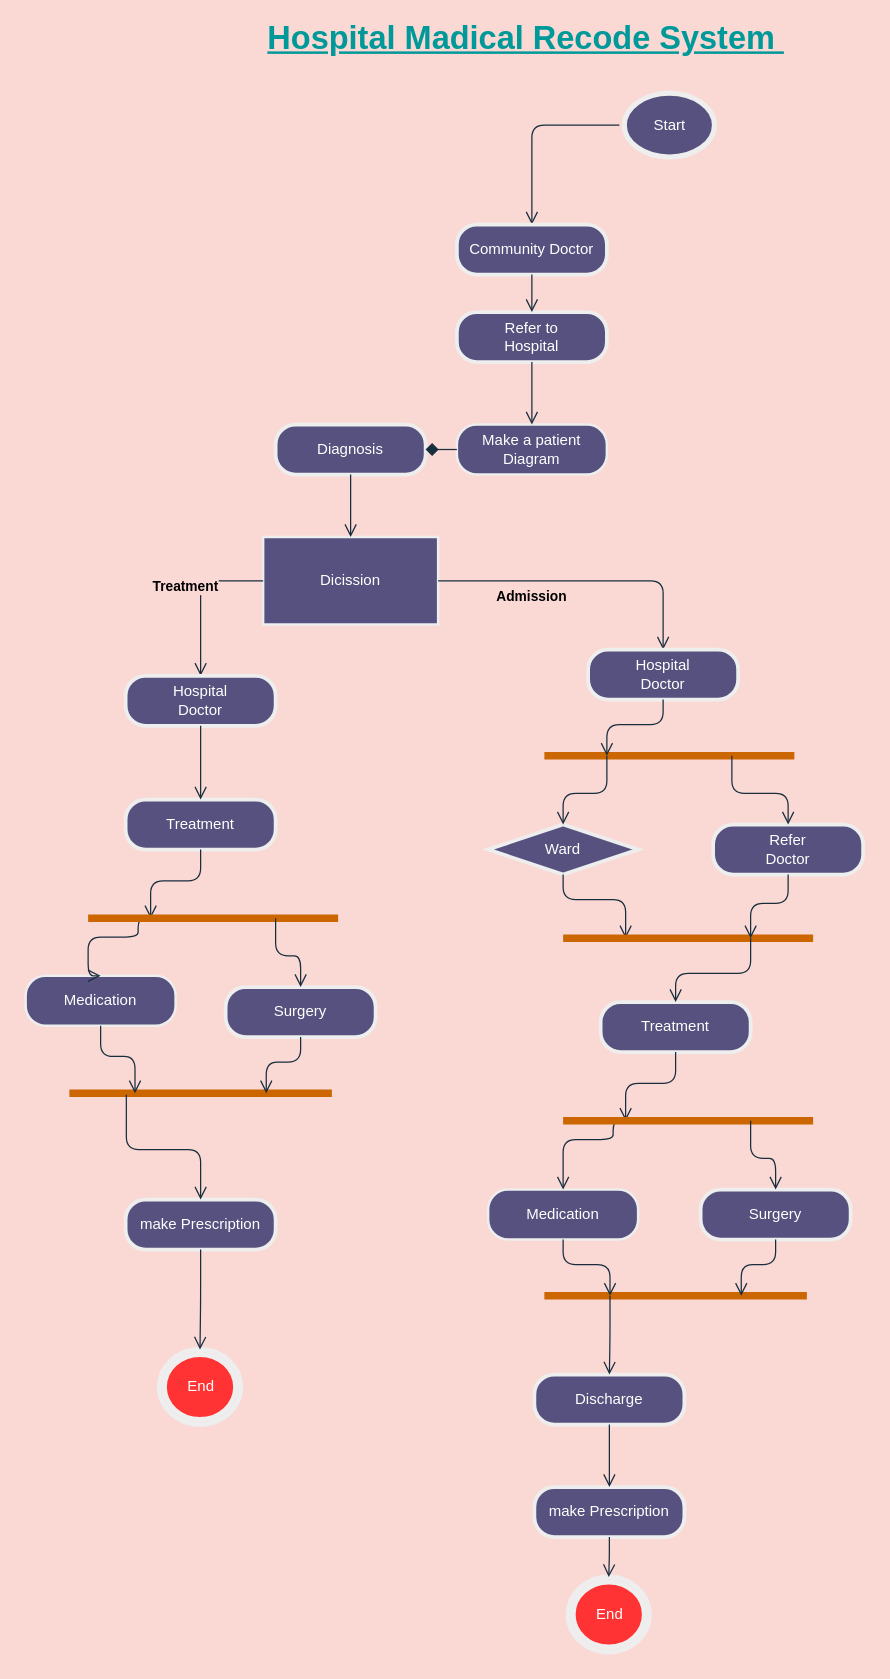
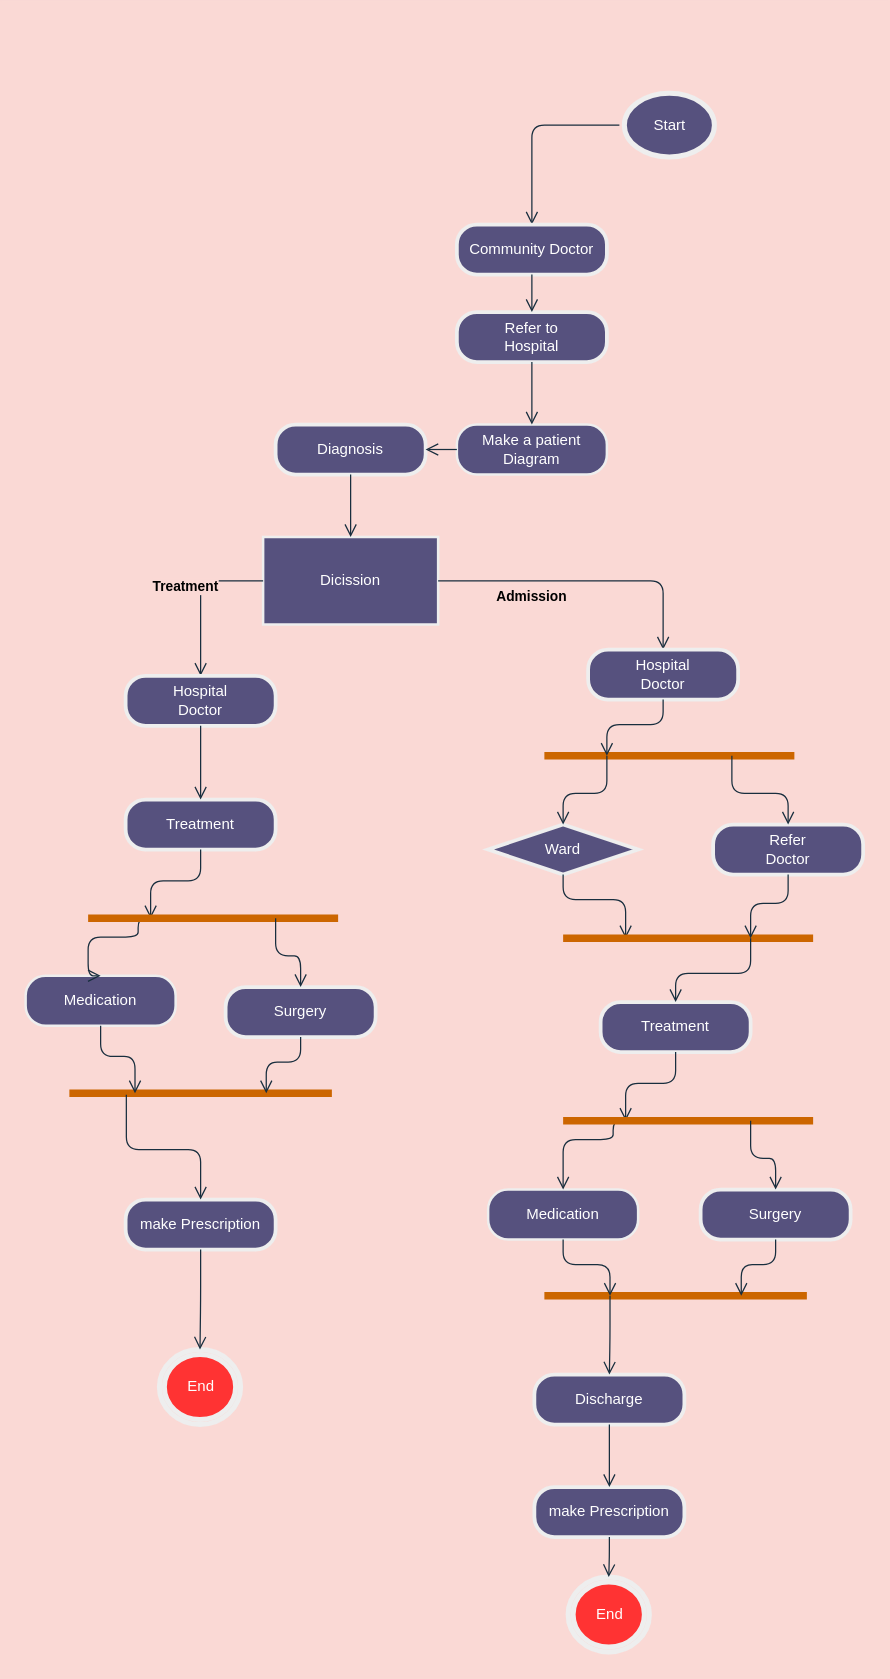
(526, 38) -> none
(439, 449) -> (434, 449)
